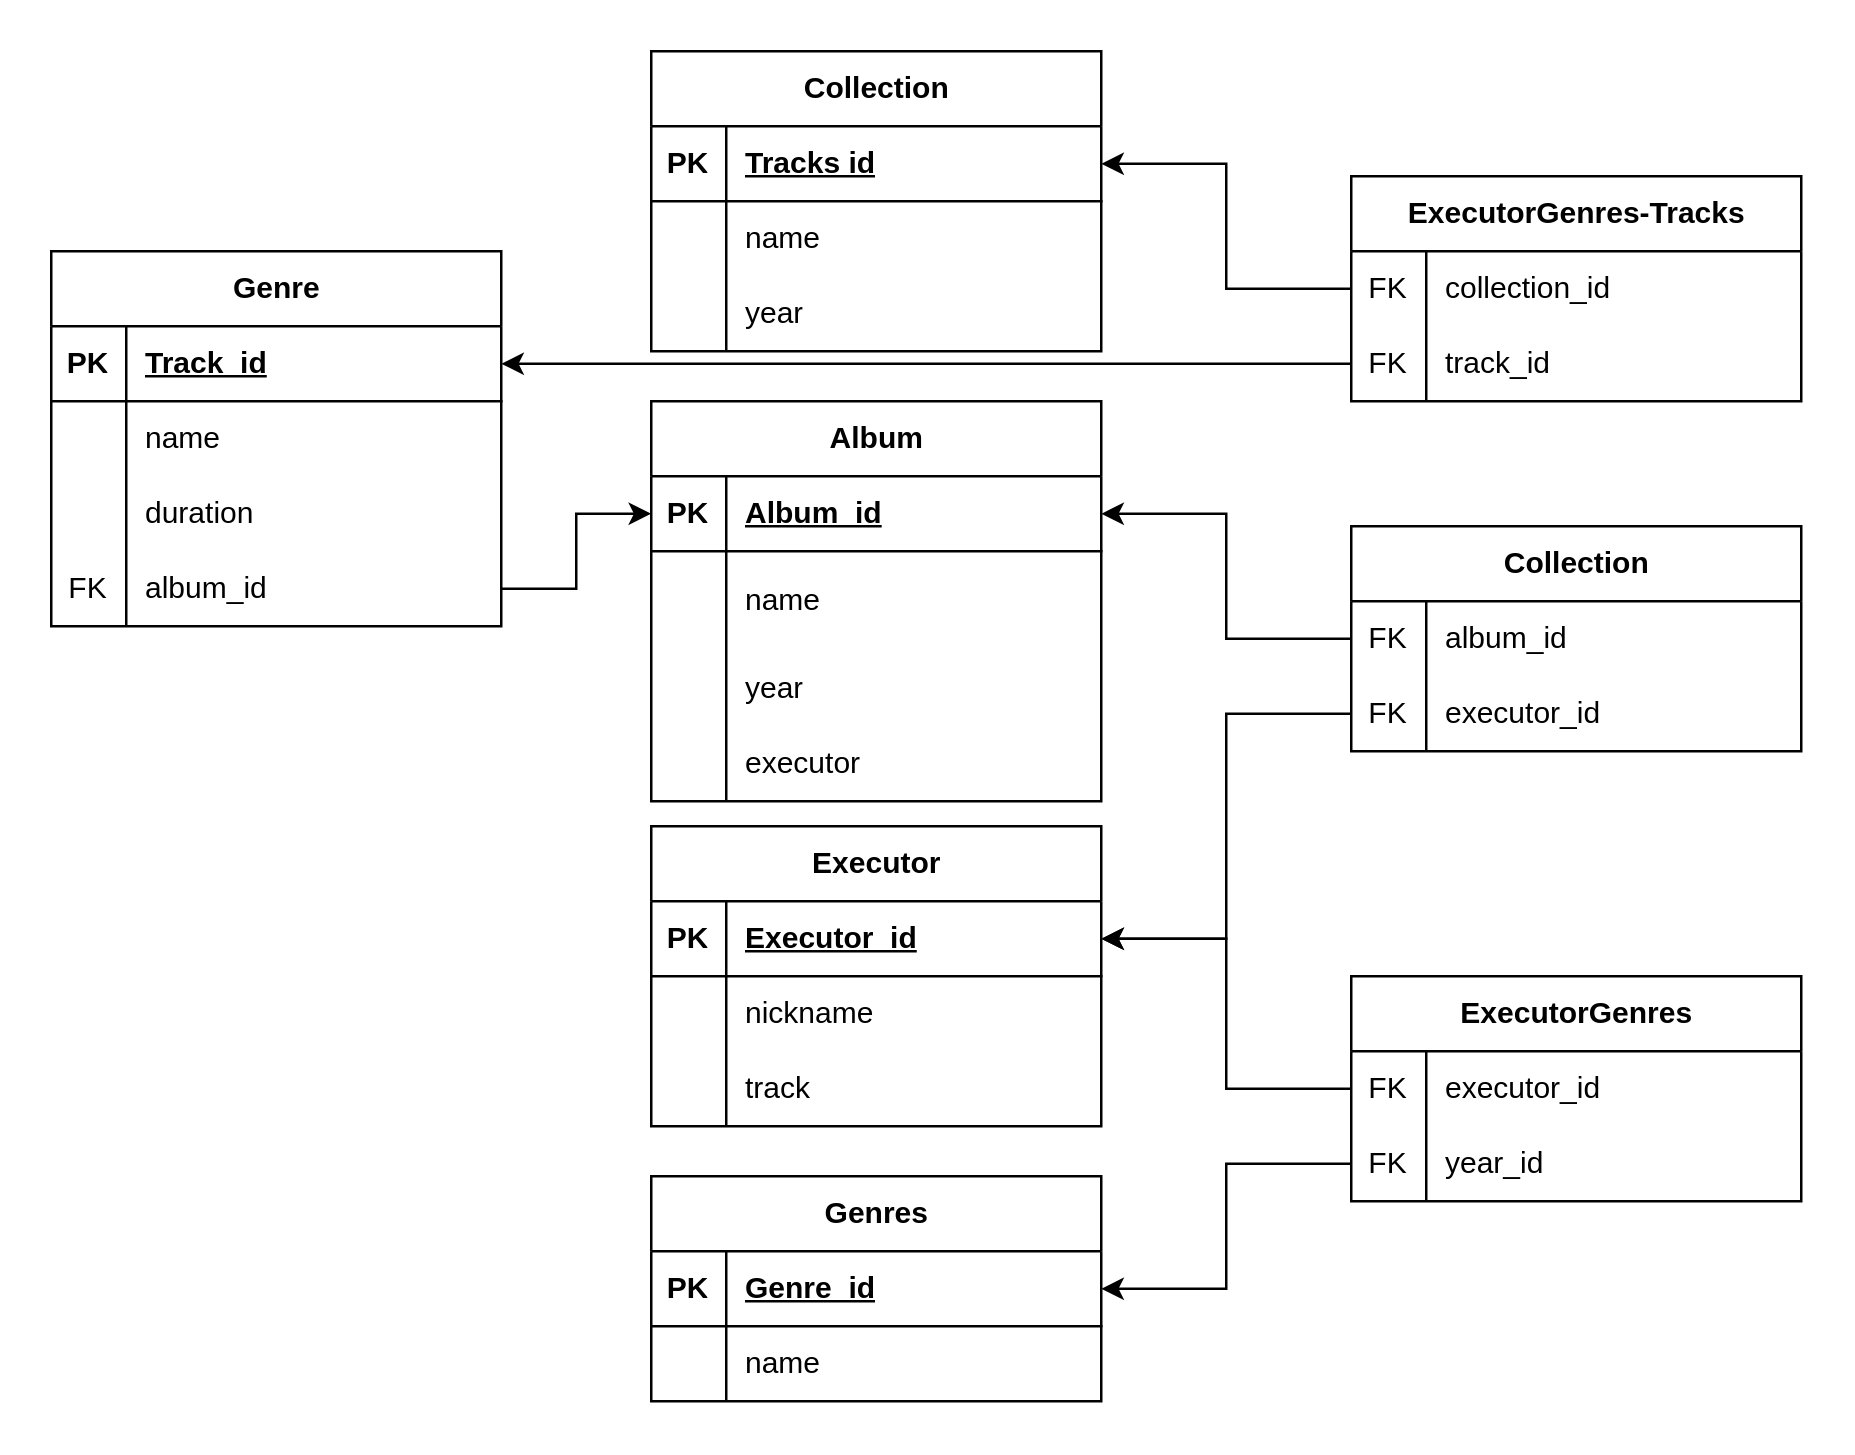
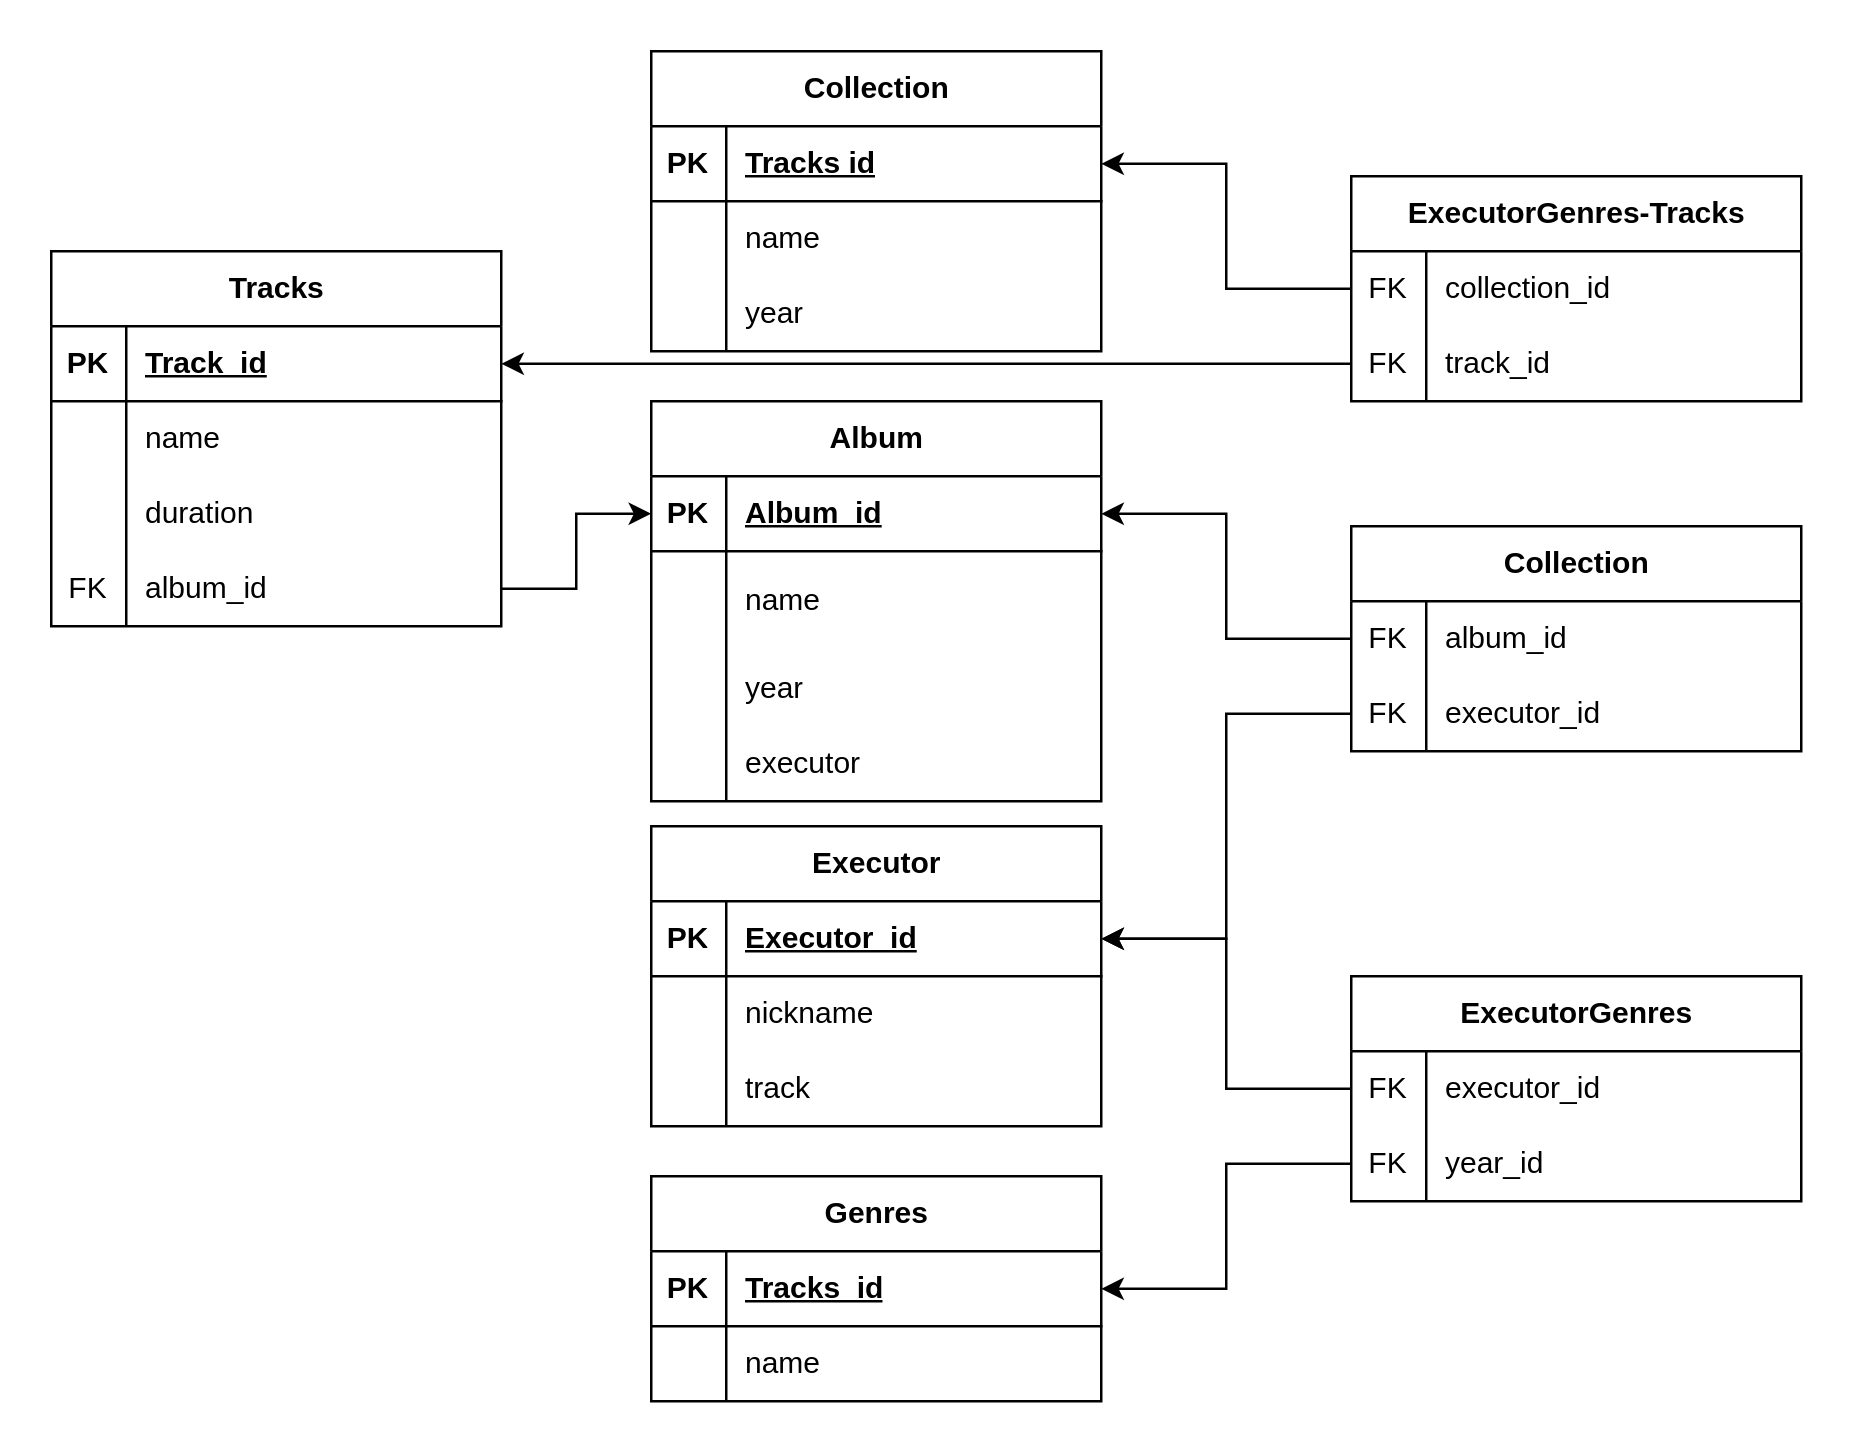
(278, 289) -> (278, 289)
(810, 1289) -> (818, 1289)
